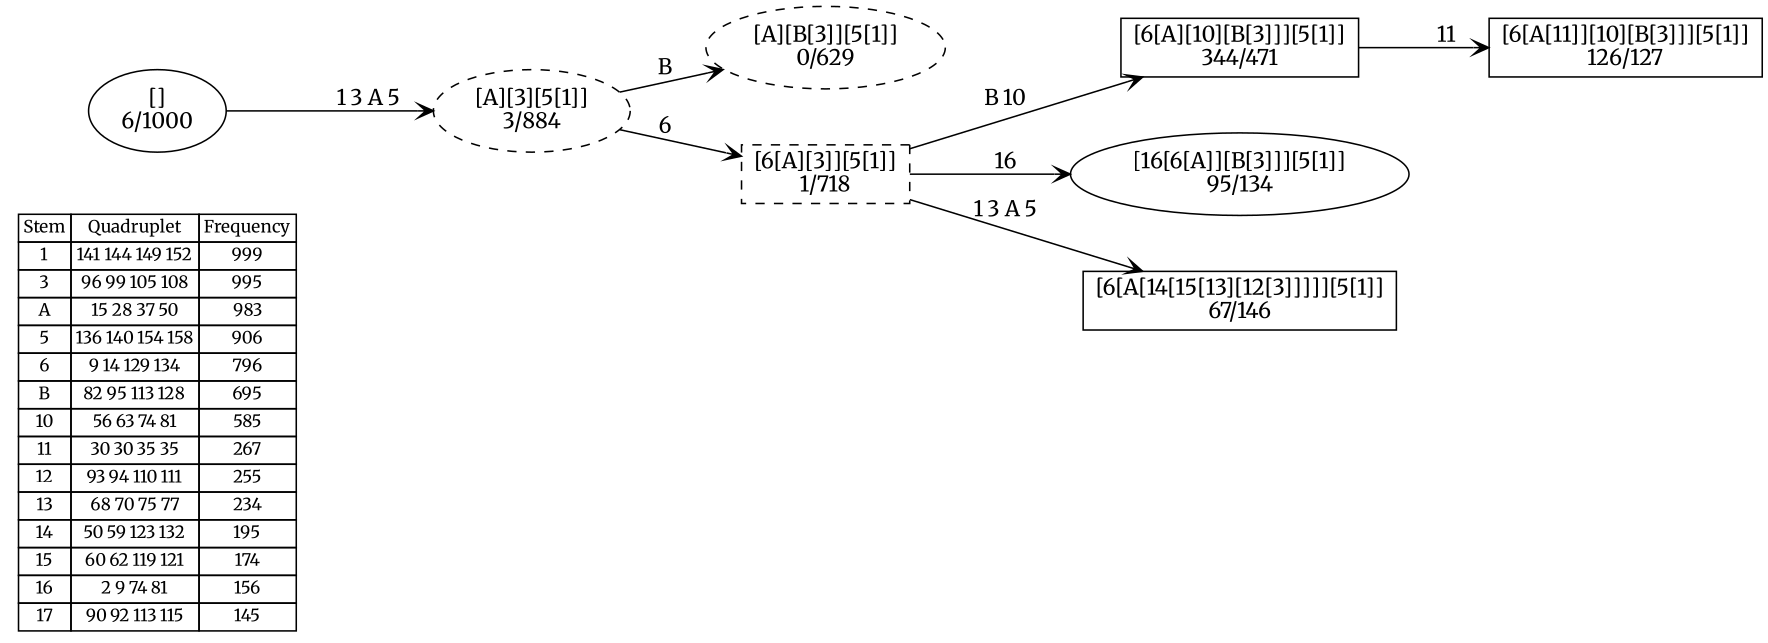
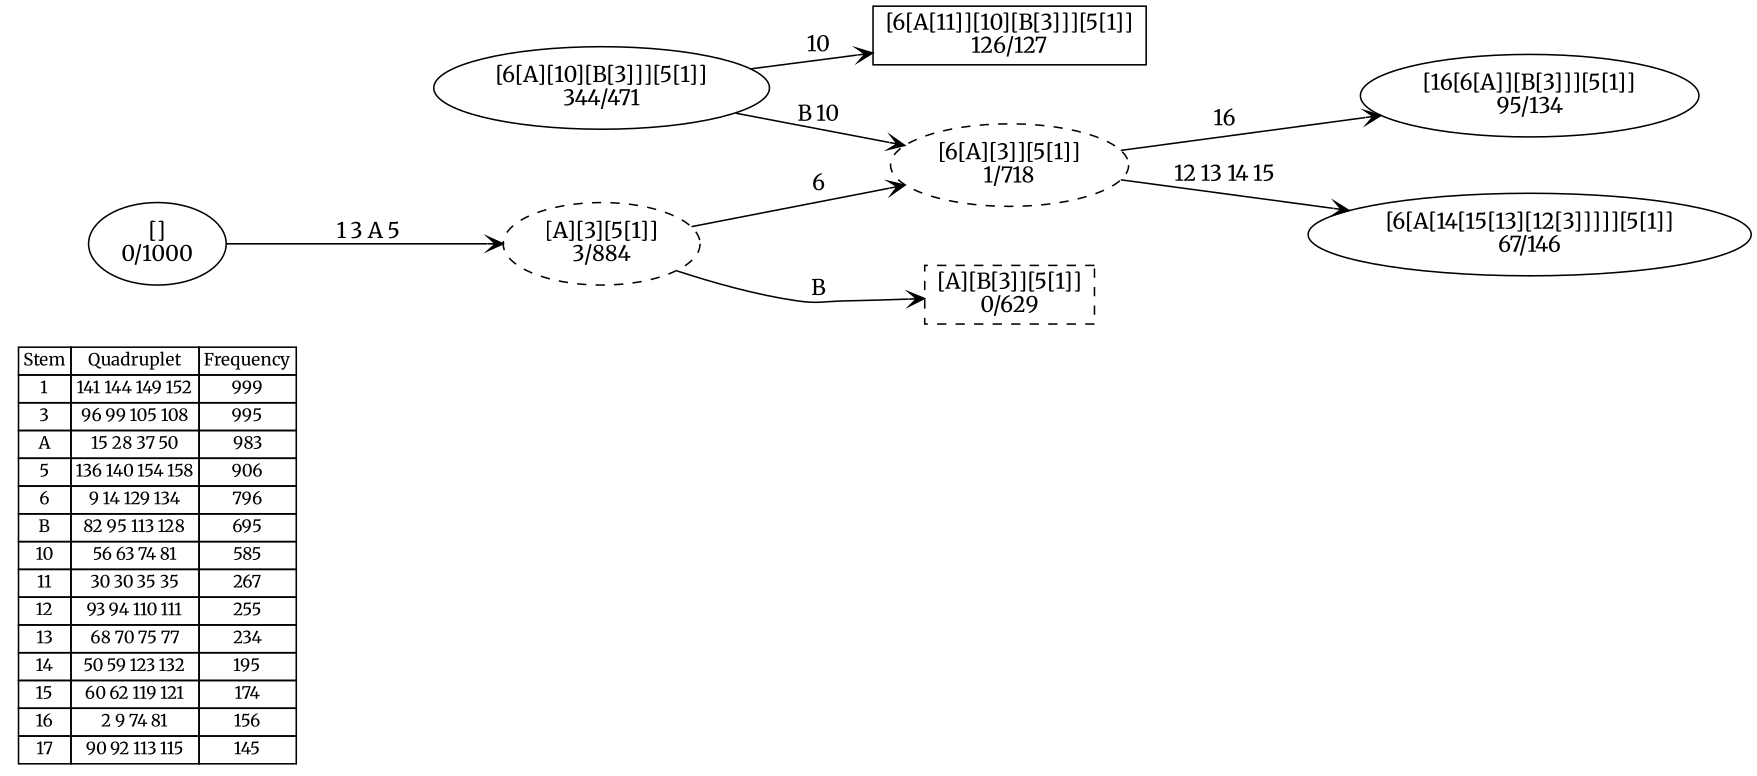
(1449, 36) -> (821, 46)
(826, 48) -> (1010, 295)
(1240, 48) -> (602, 88)
(157, 111) -> (157, 244)
(1019, 115) -> (813, 128)
(826, 174) -> (1010, 165)
(1008, 210) -> (1227, 175)
(1240, 301) -> (1530, 235)
